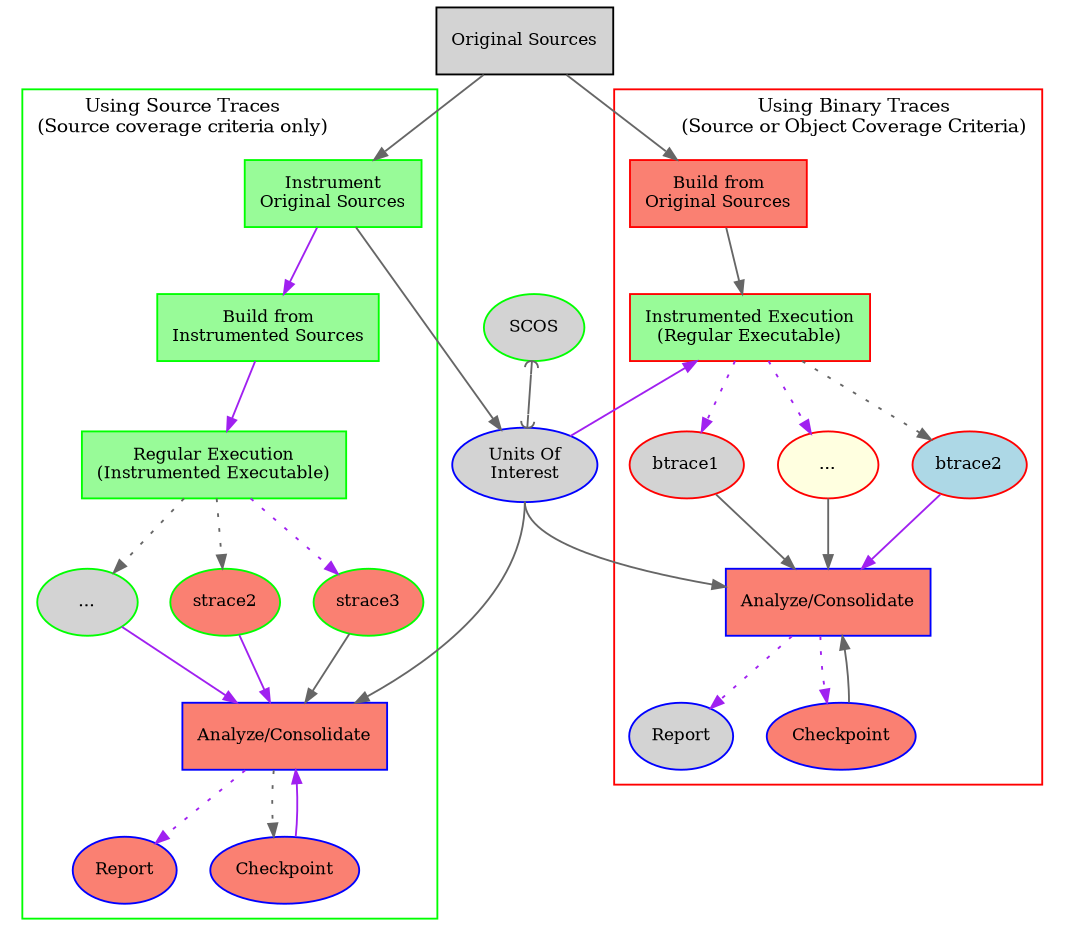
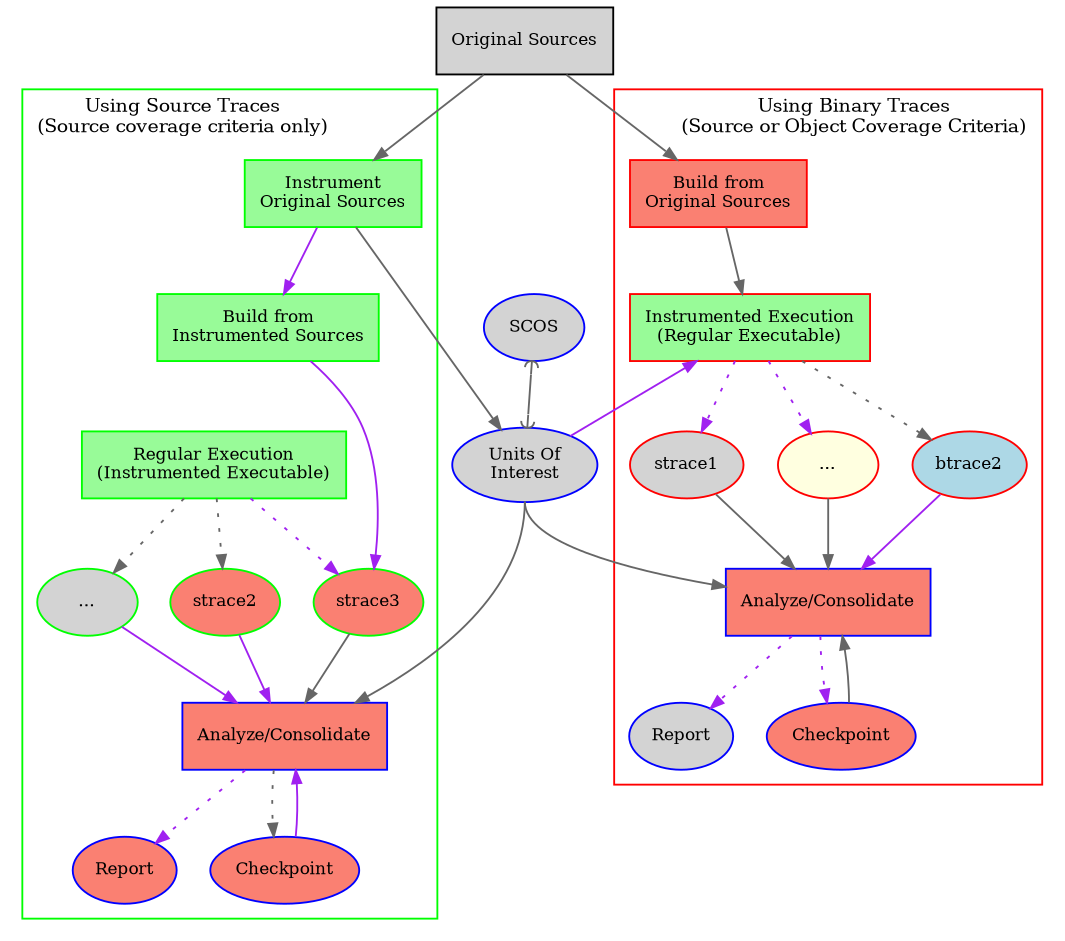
(534, 328) -> (534, 328)
(244, 390) -> (370, 449)
(687, 465) -> (687, 465)
